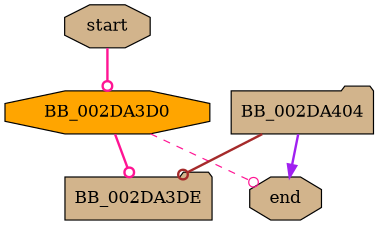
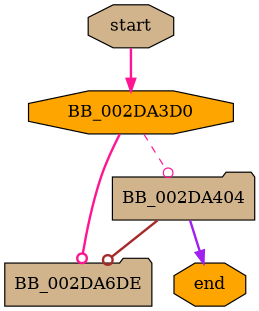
(107, 65) -> (131, 63)
(200, 157) -> (155, 151)
(139, 199) -> (78, 285)
(286, 199) -> (210, 285)
